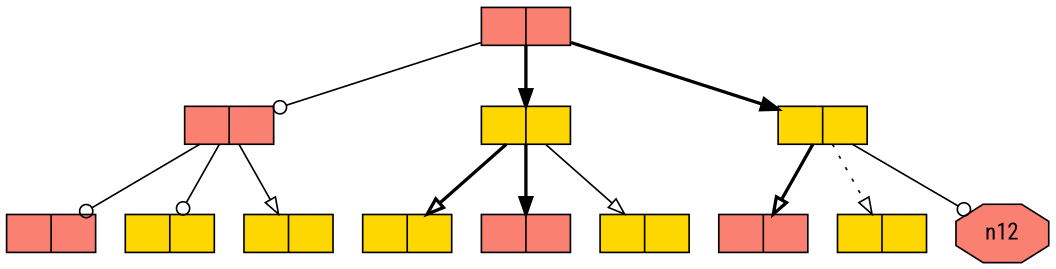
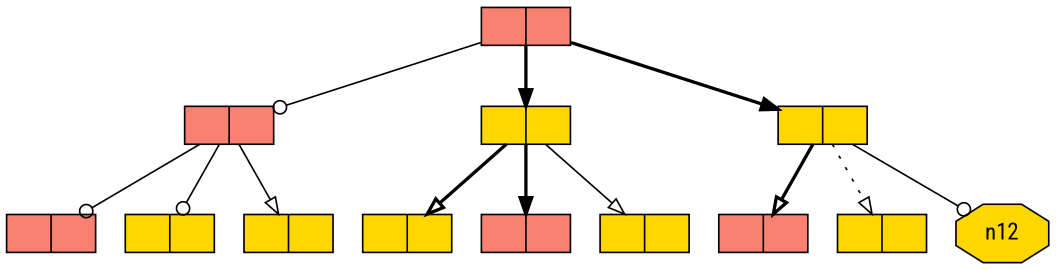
(1002, 233) -> (1002, 233)
